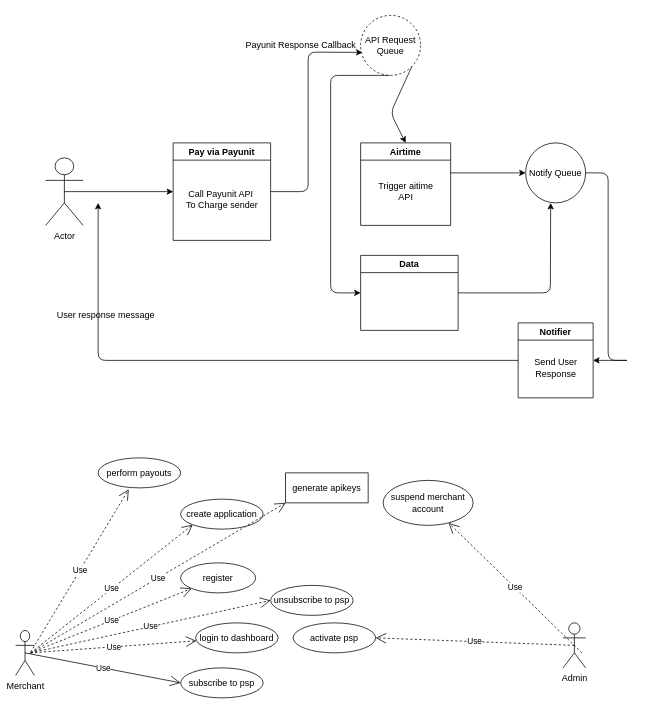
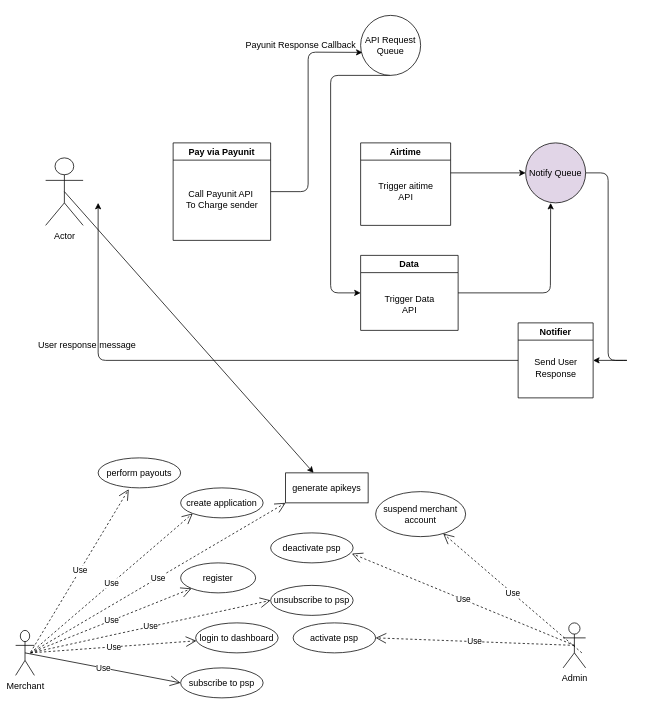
(390, 45) -> (390, 45)
(396, 101) -> none
(555, 173) -> (555, 173)
(117, 192) -> (188, 331)
none -> (409, 304)
(105, 315) -> (87, 345)
(428, 503) -> (420, 514)
(222, 514) -> (222, 503)
none -> (312, 548)
none -> (460, 598)
